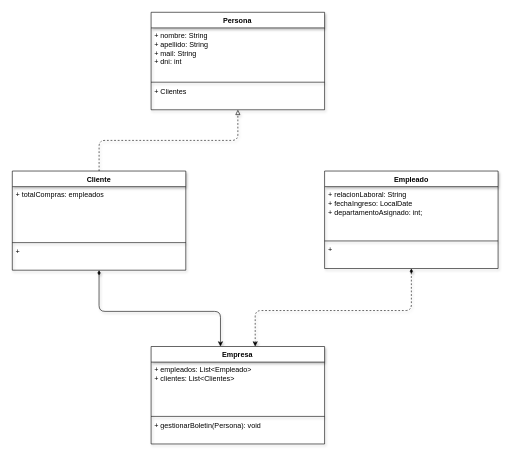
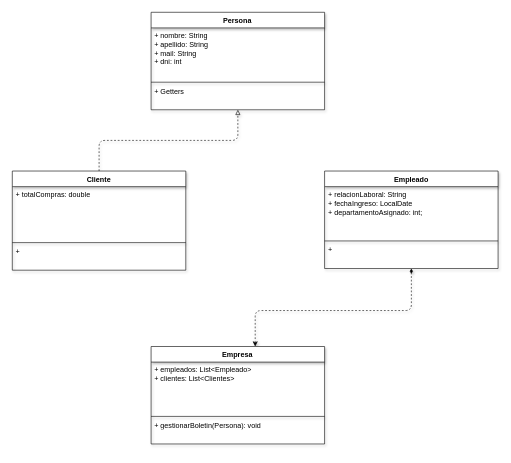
(172, 92) -> (172, 92)
(62, 195) -> (56, 195)
(172, 312) -> none
